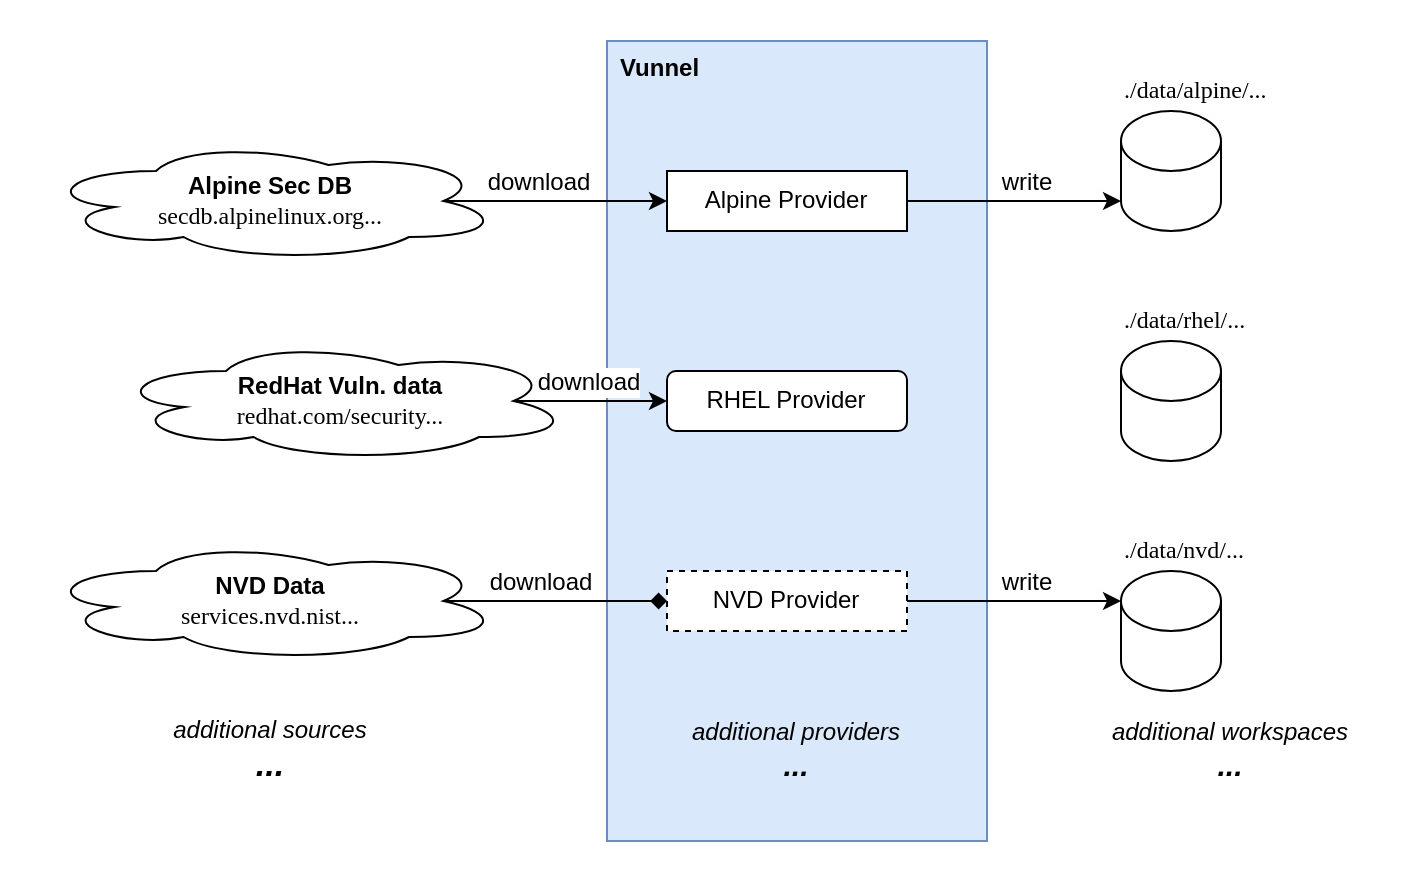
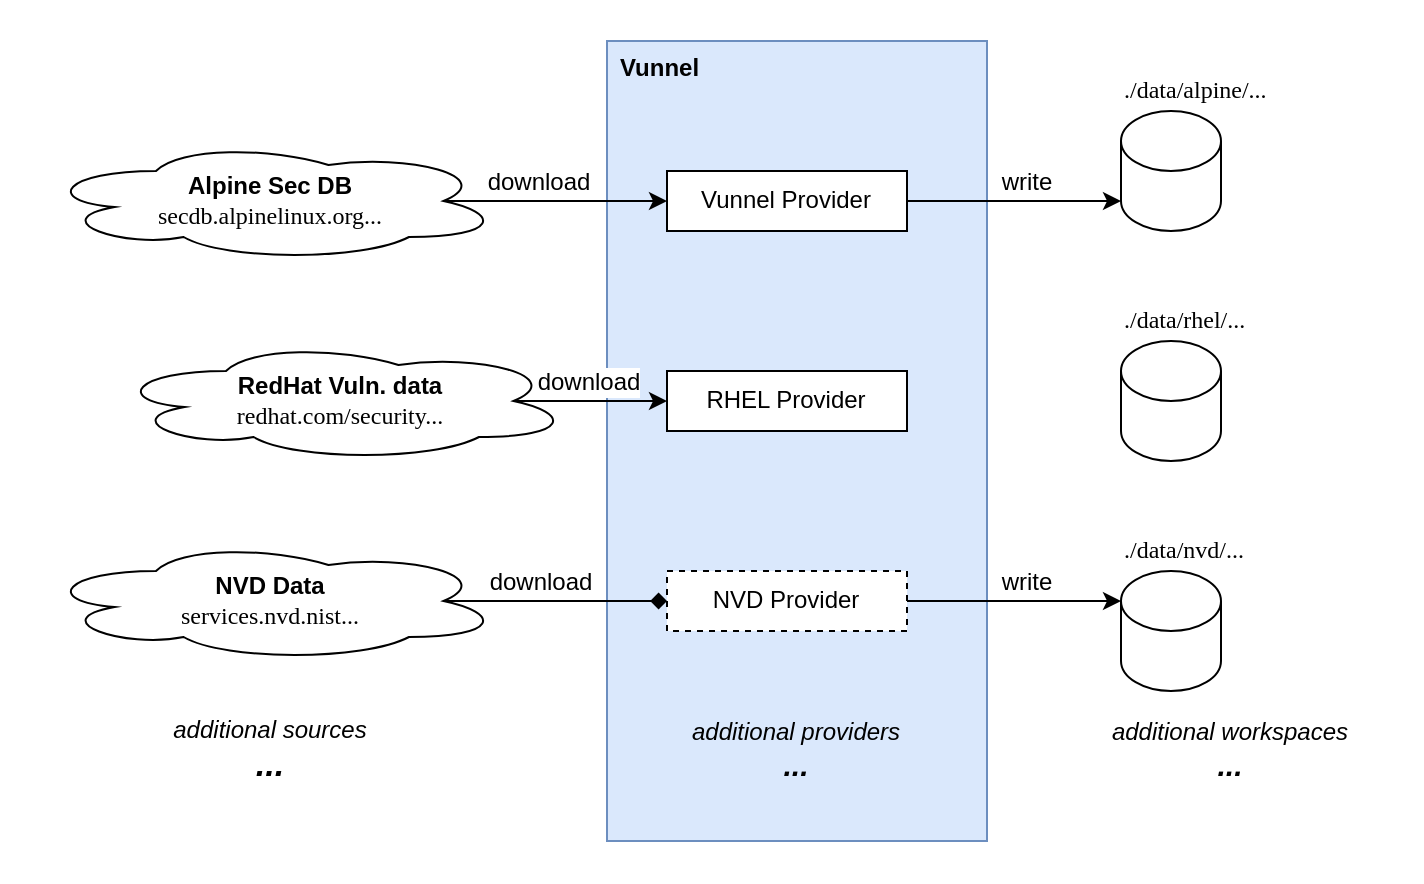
(787, 201) -> (787, 201)
(787, 401) -> (787, 401)
